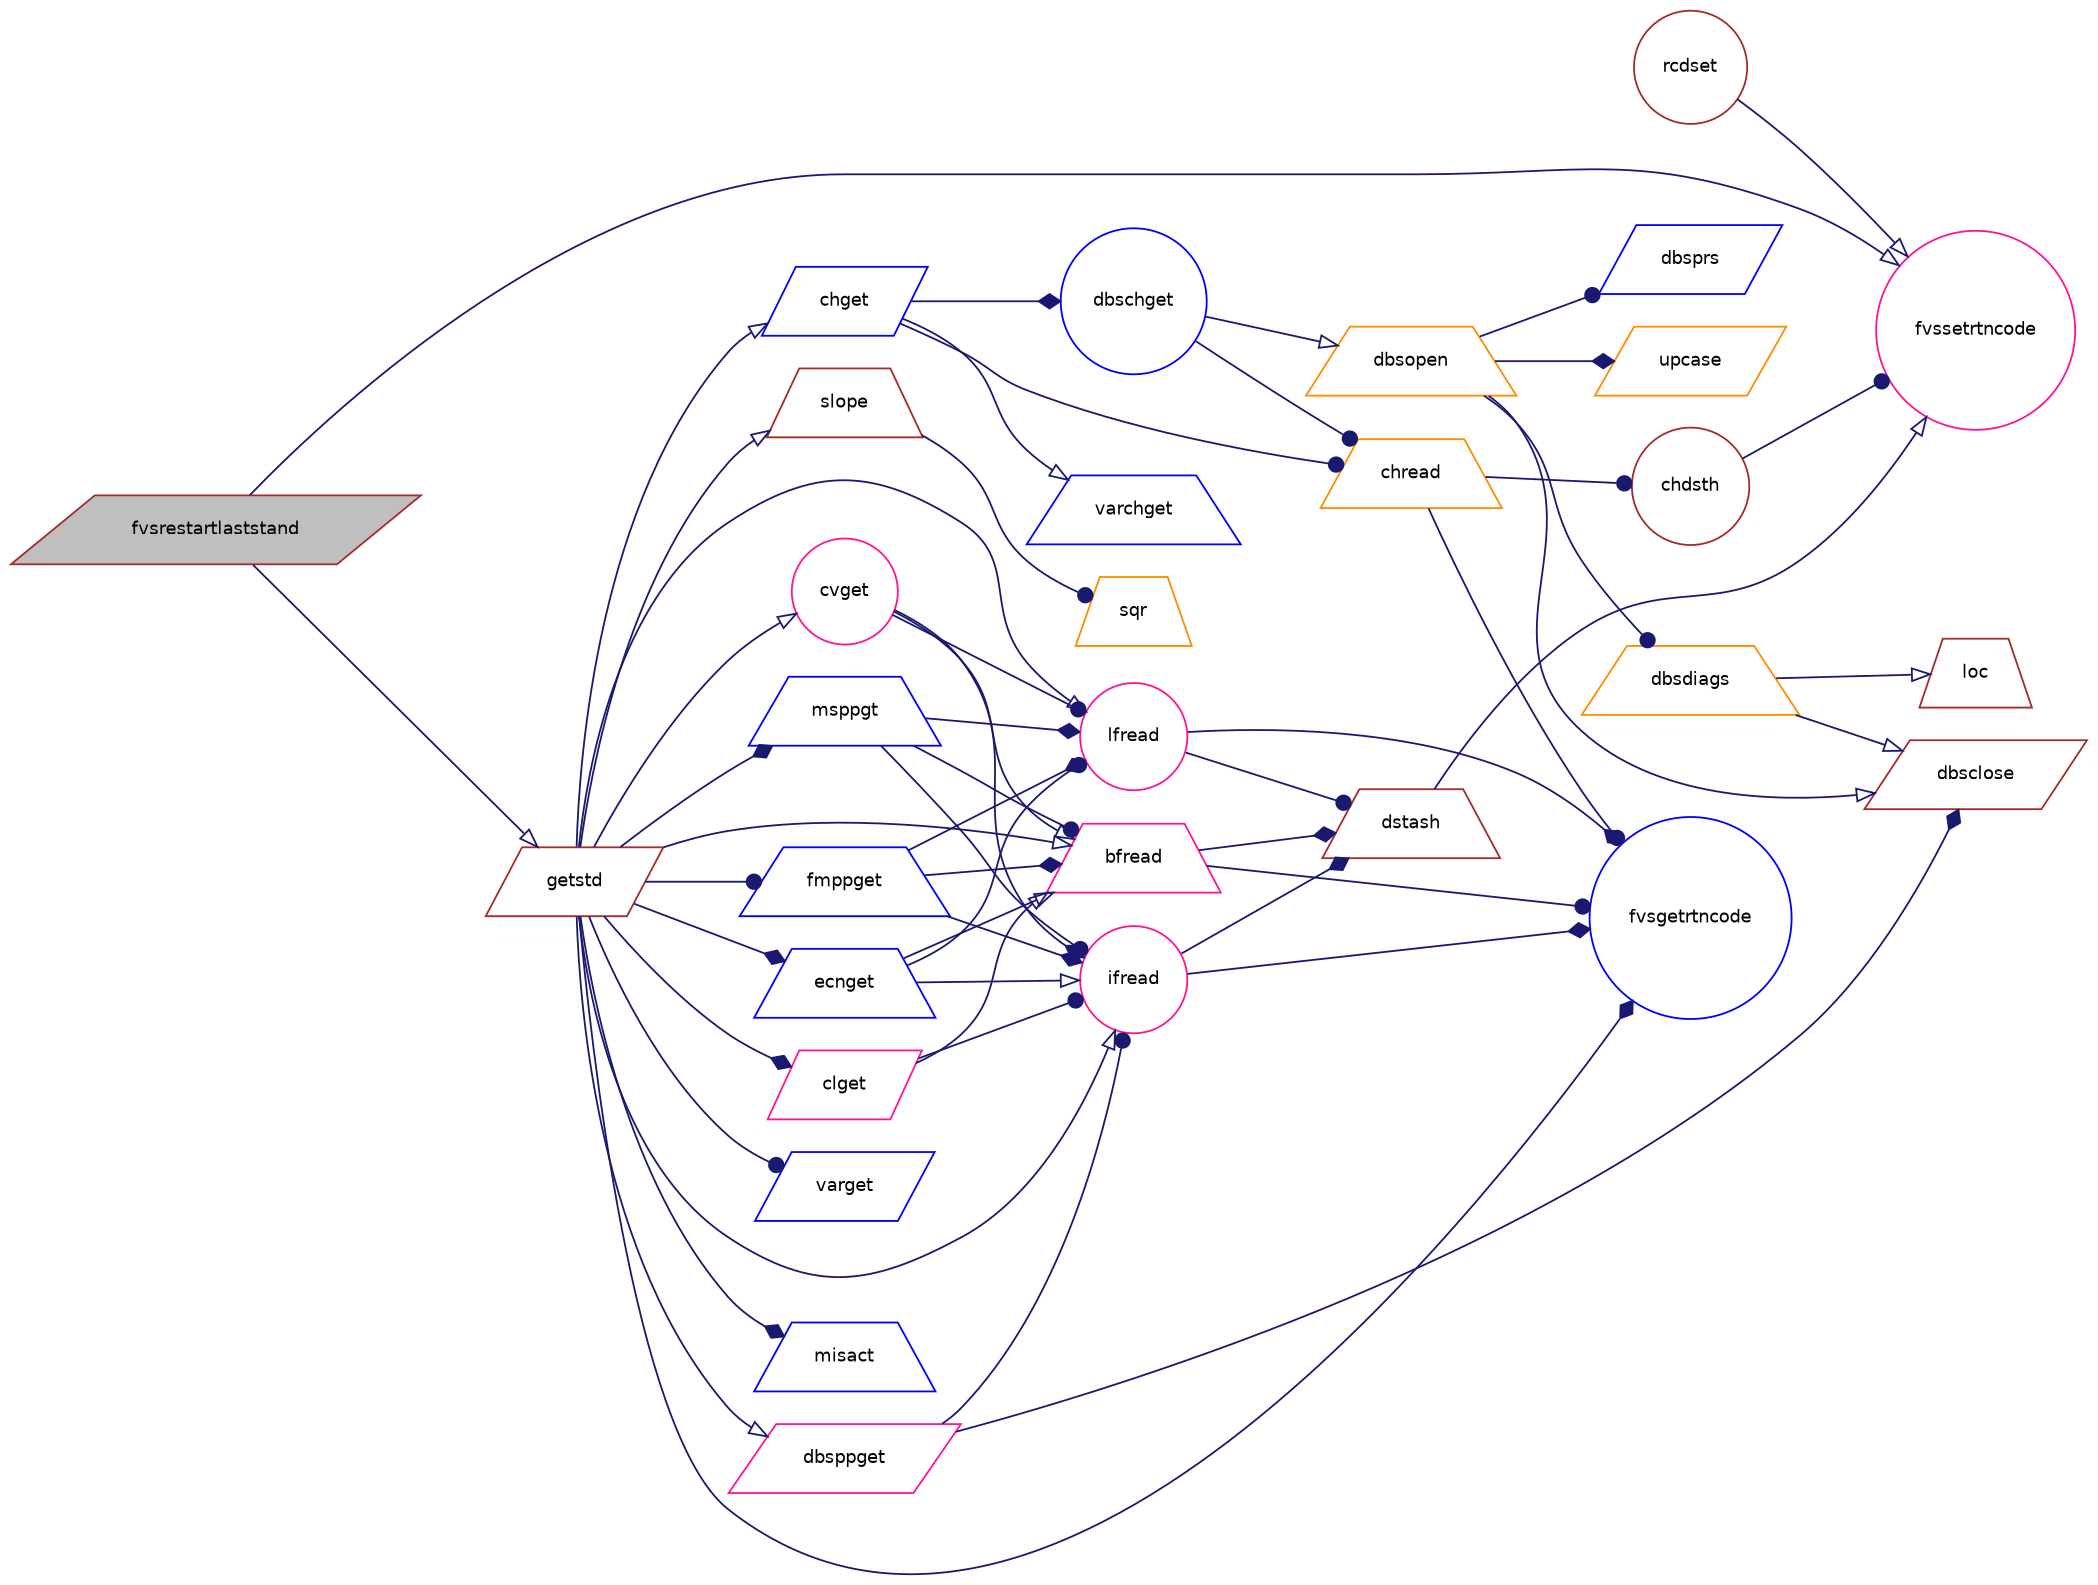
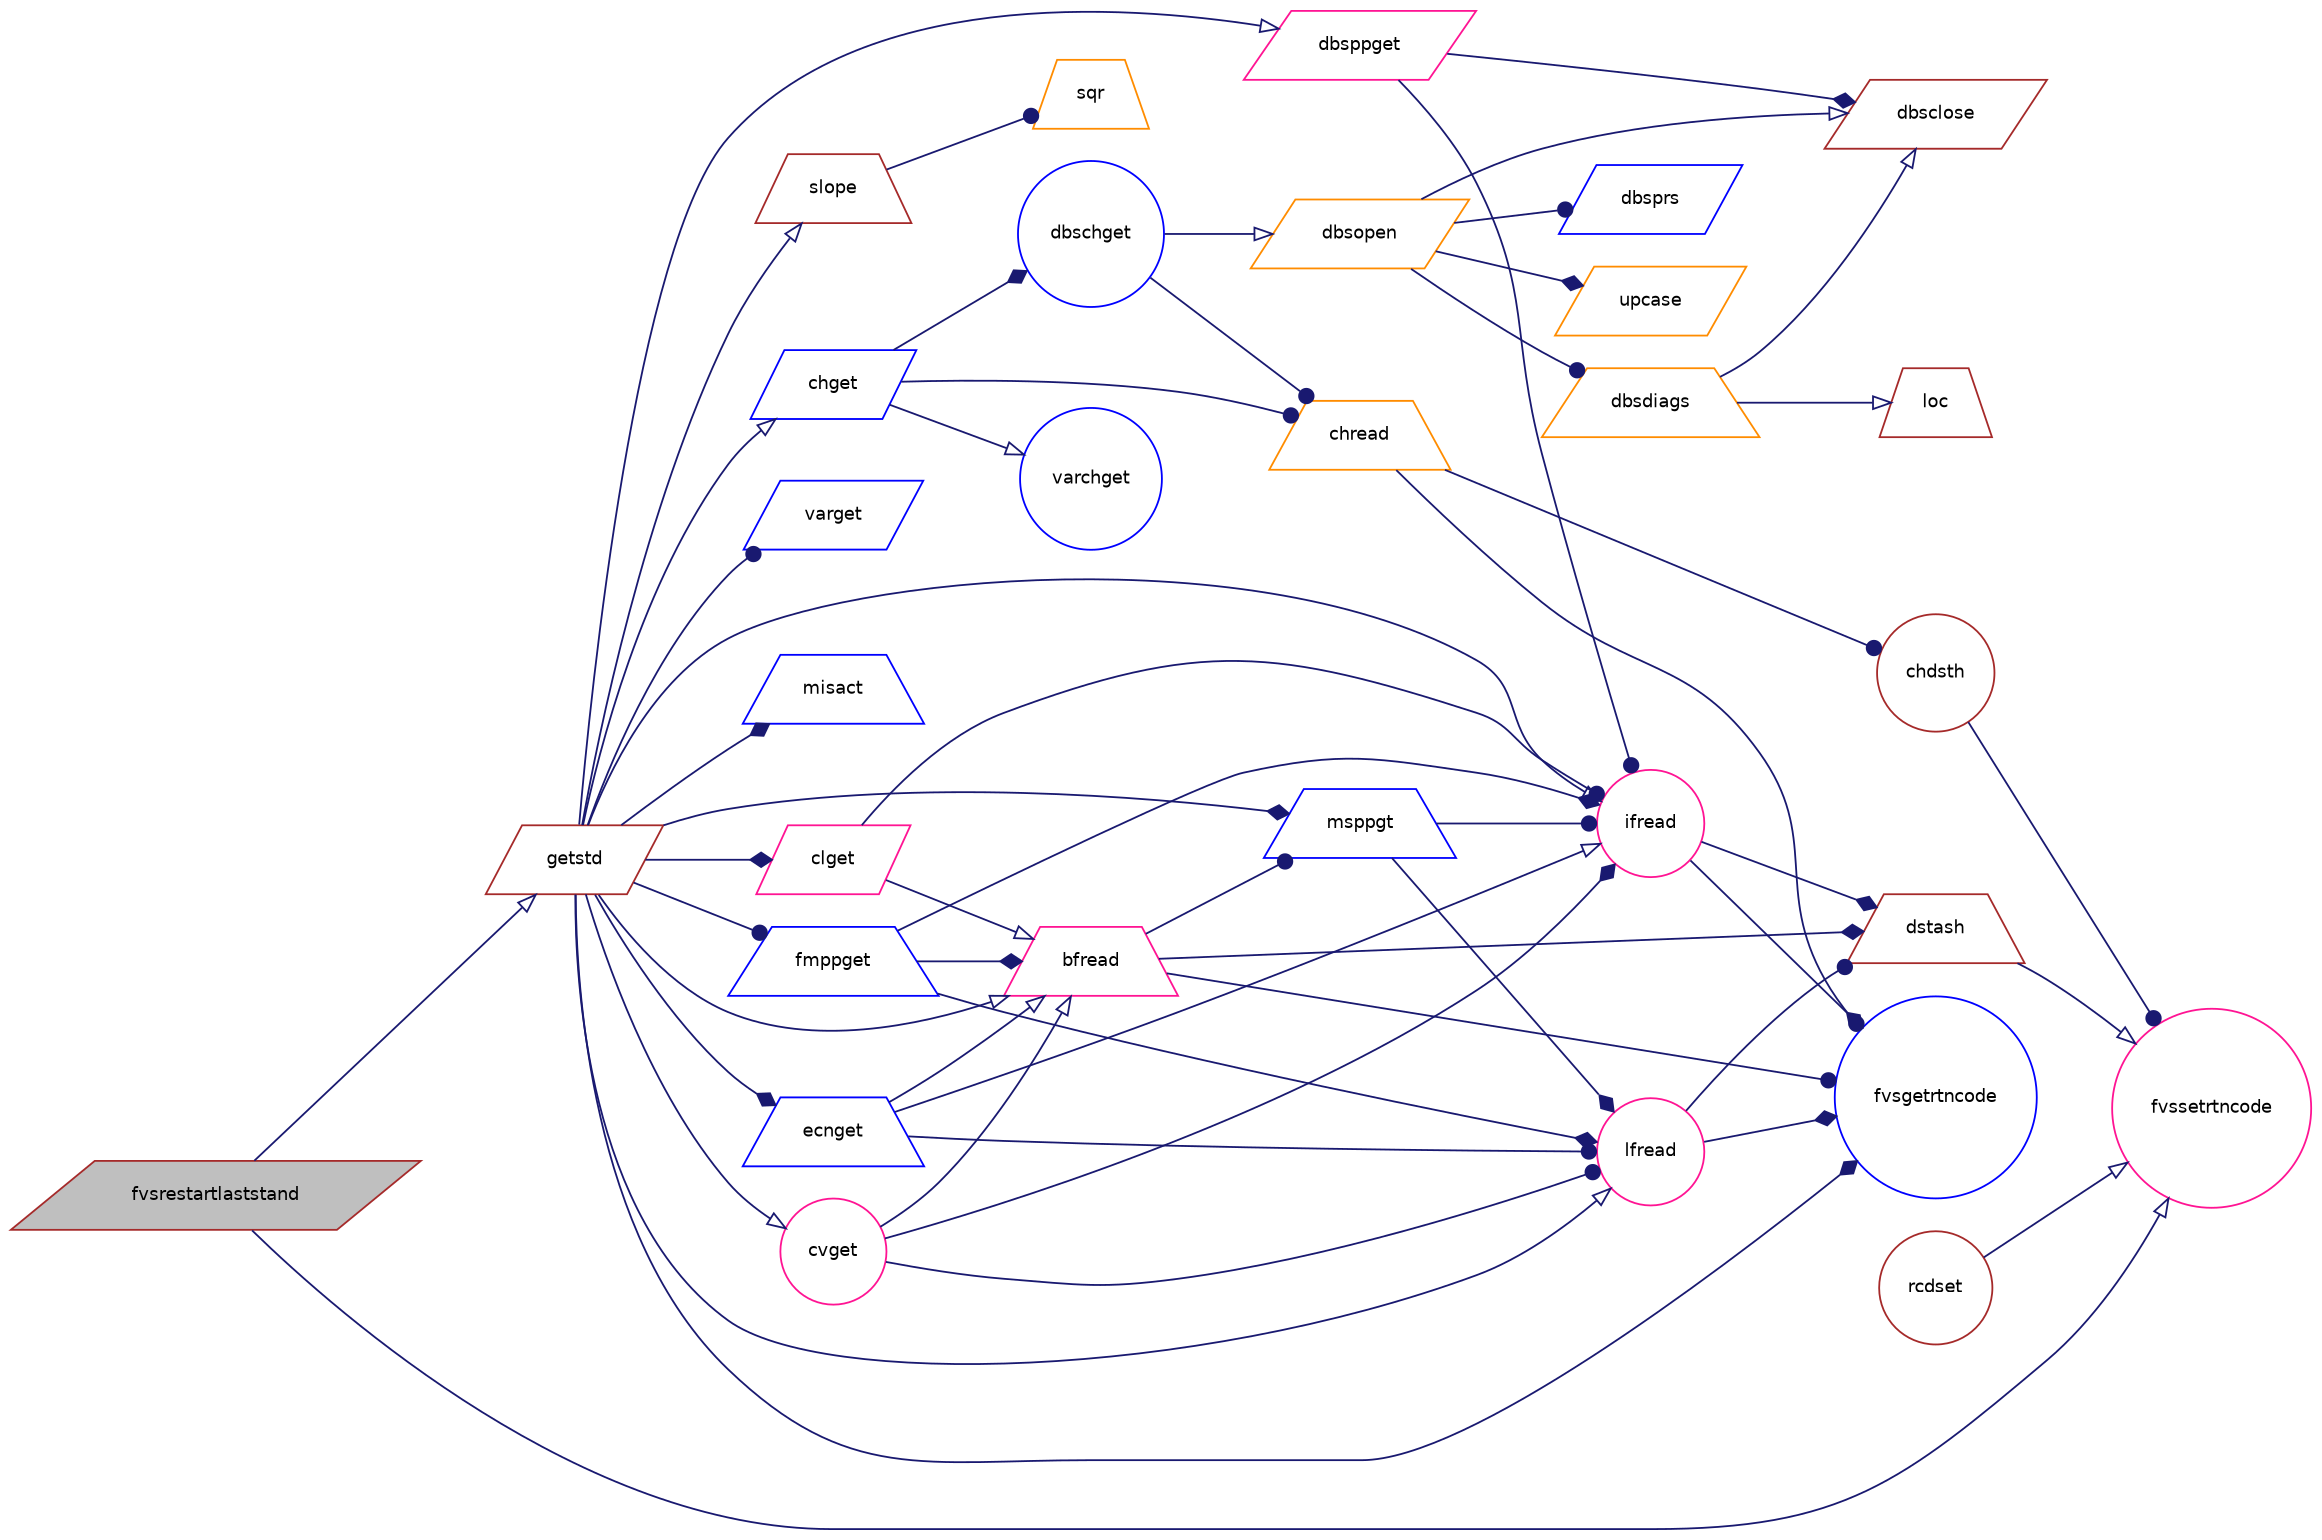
(1411, 361) -> (1360, 234)
(1134, 510) -> (1091, 479)
(981, 782) -> (1212, 899)
